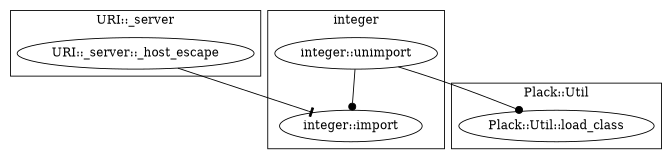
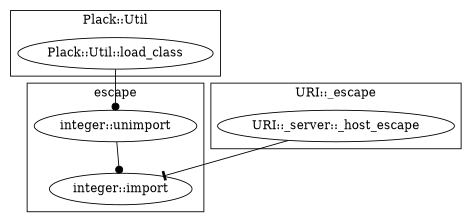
(136, 21) -> (336, 93)
(356, 21) -> (116, 93)
(463, 89) -> (116, 89)
